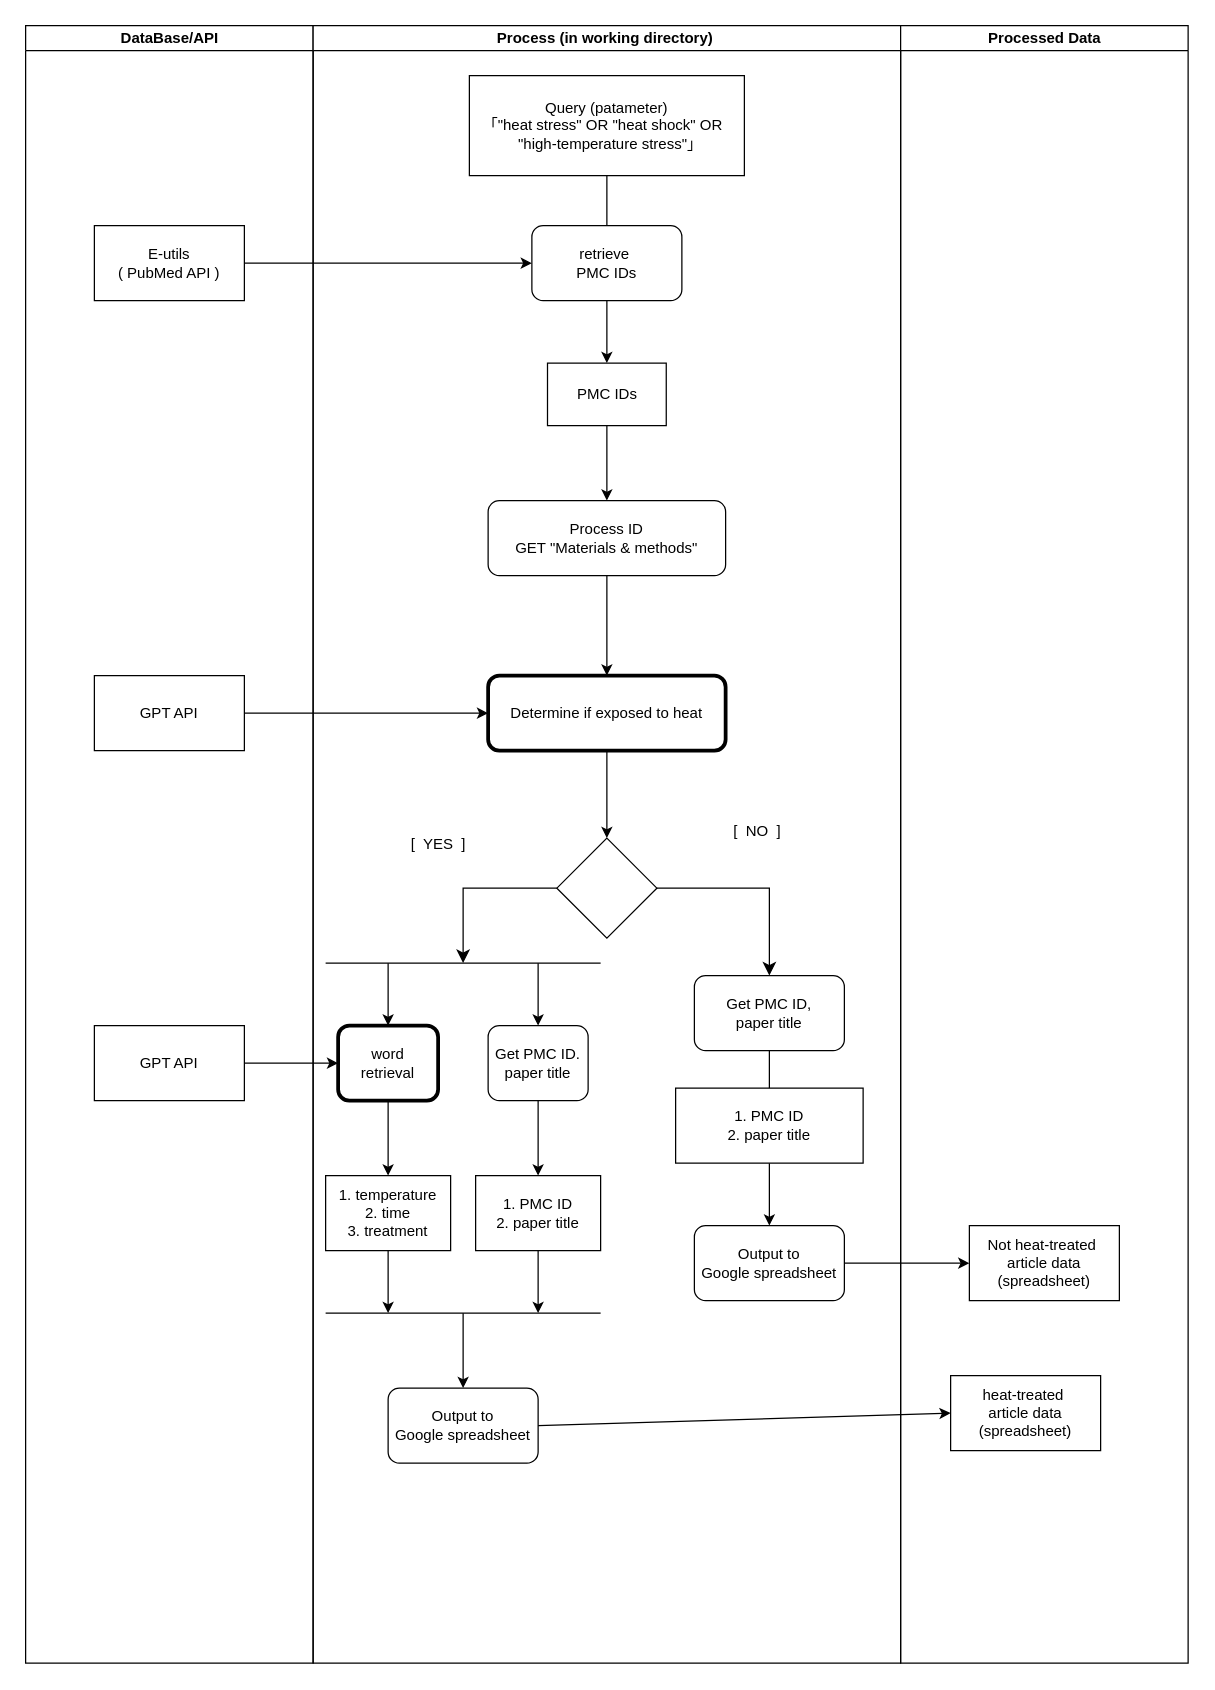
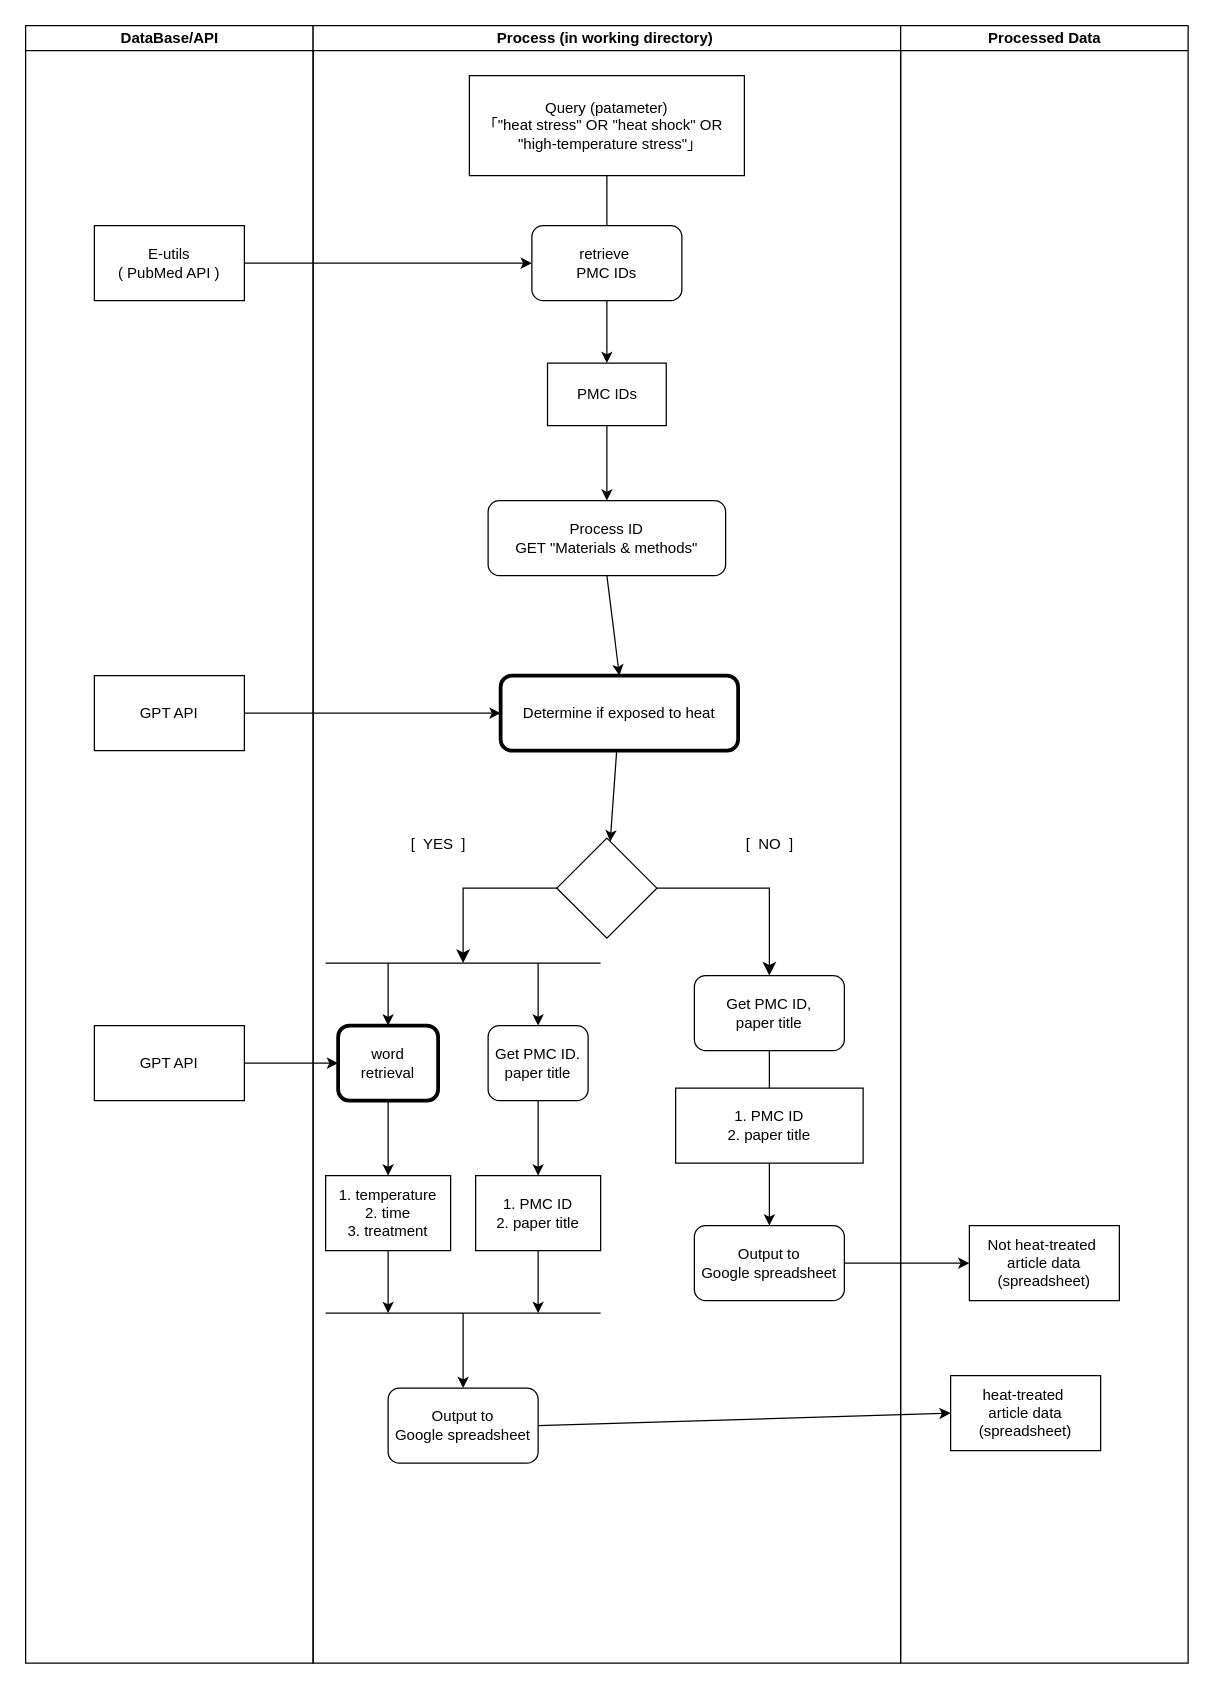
(607, 713) -> (619, 713)
(757, 832) -> (769, 844)
